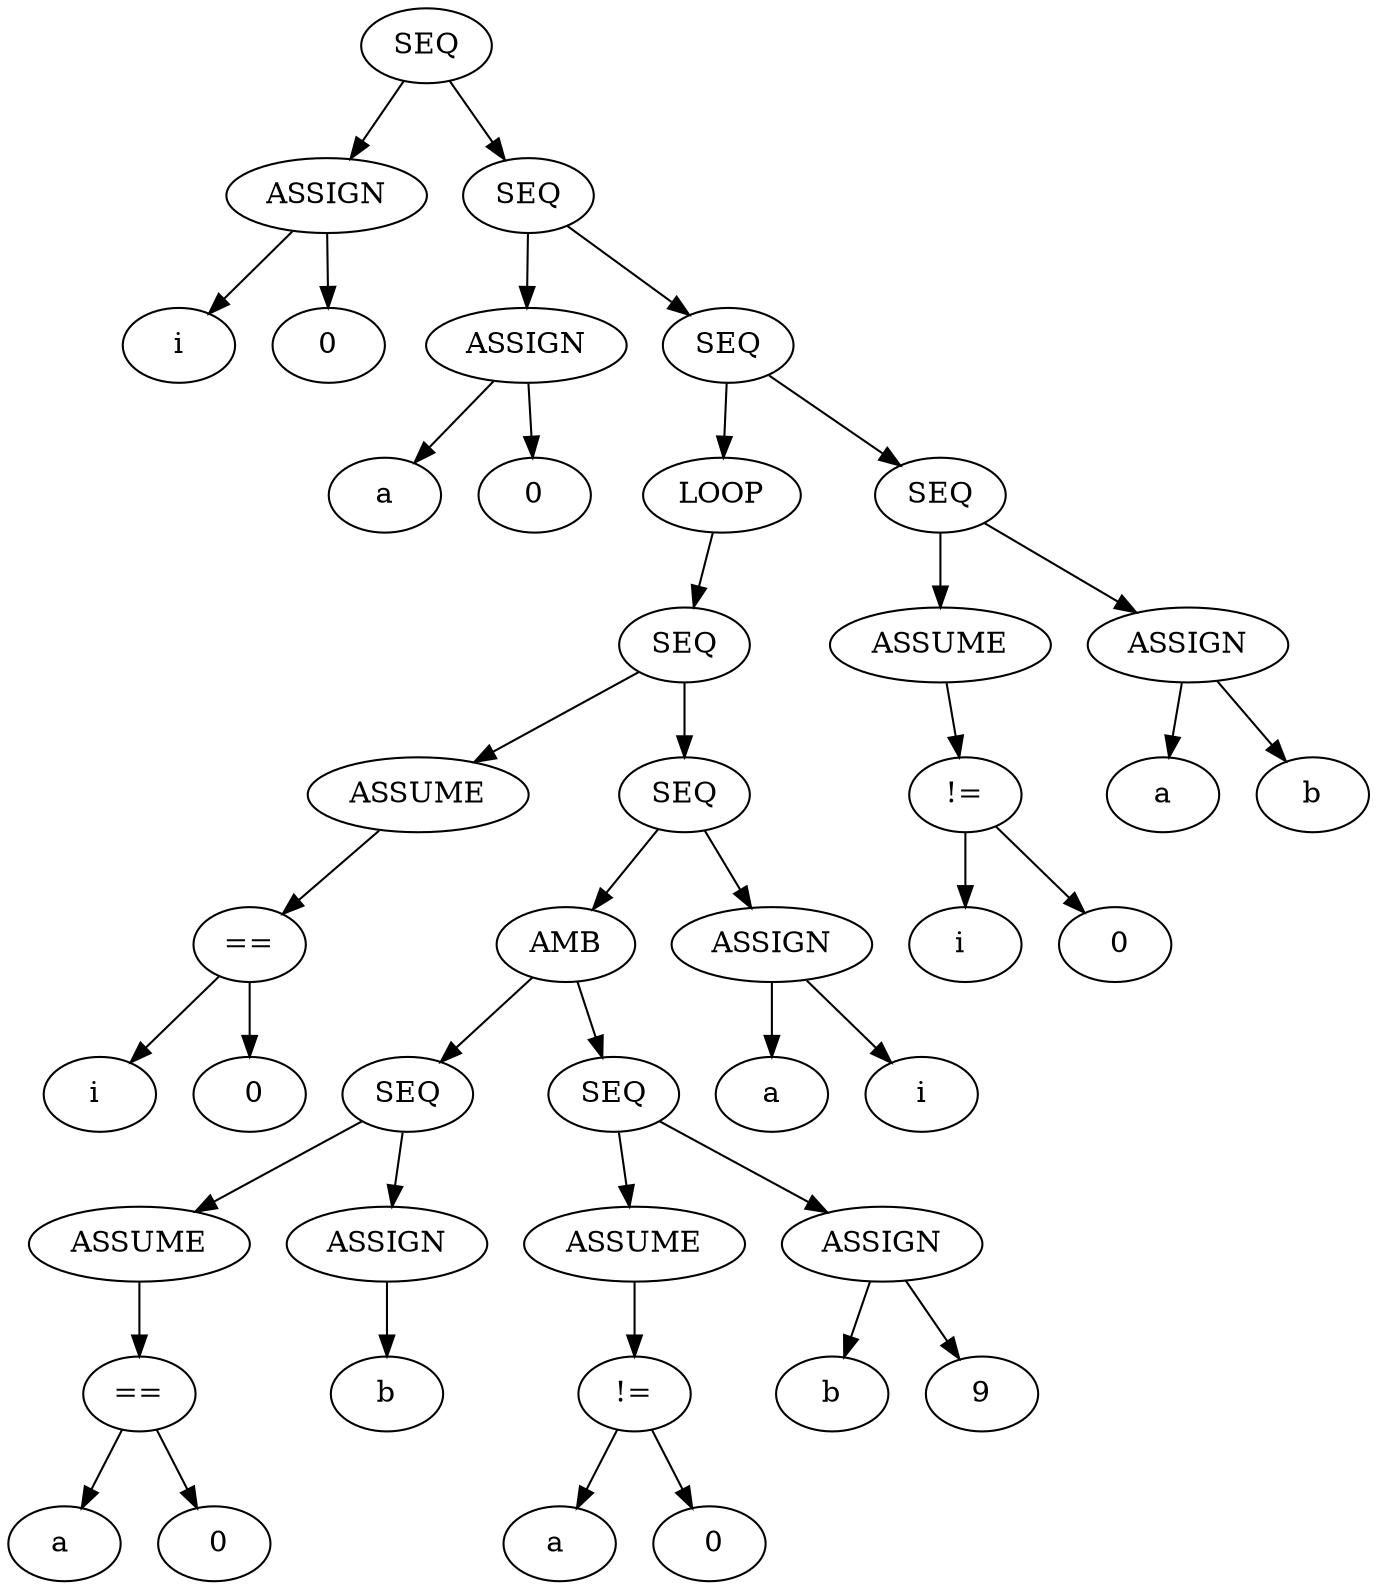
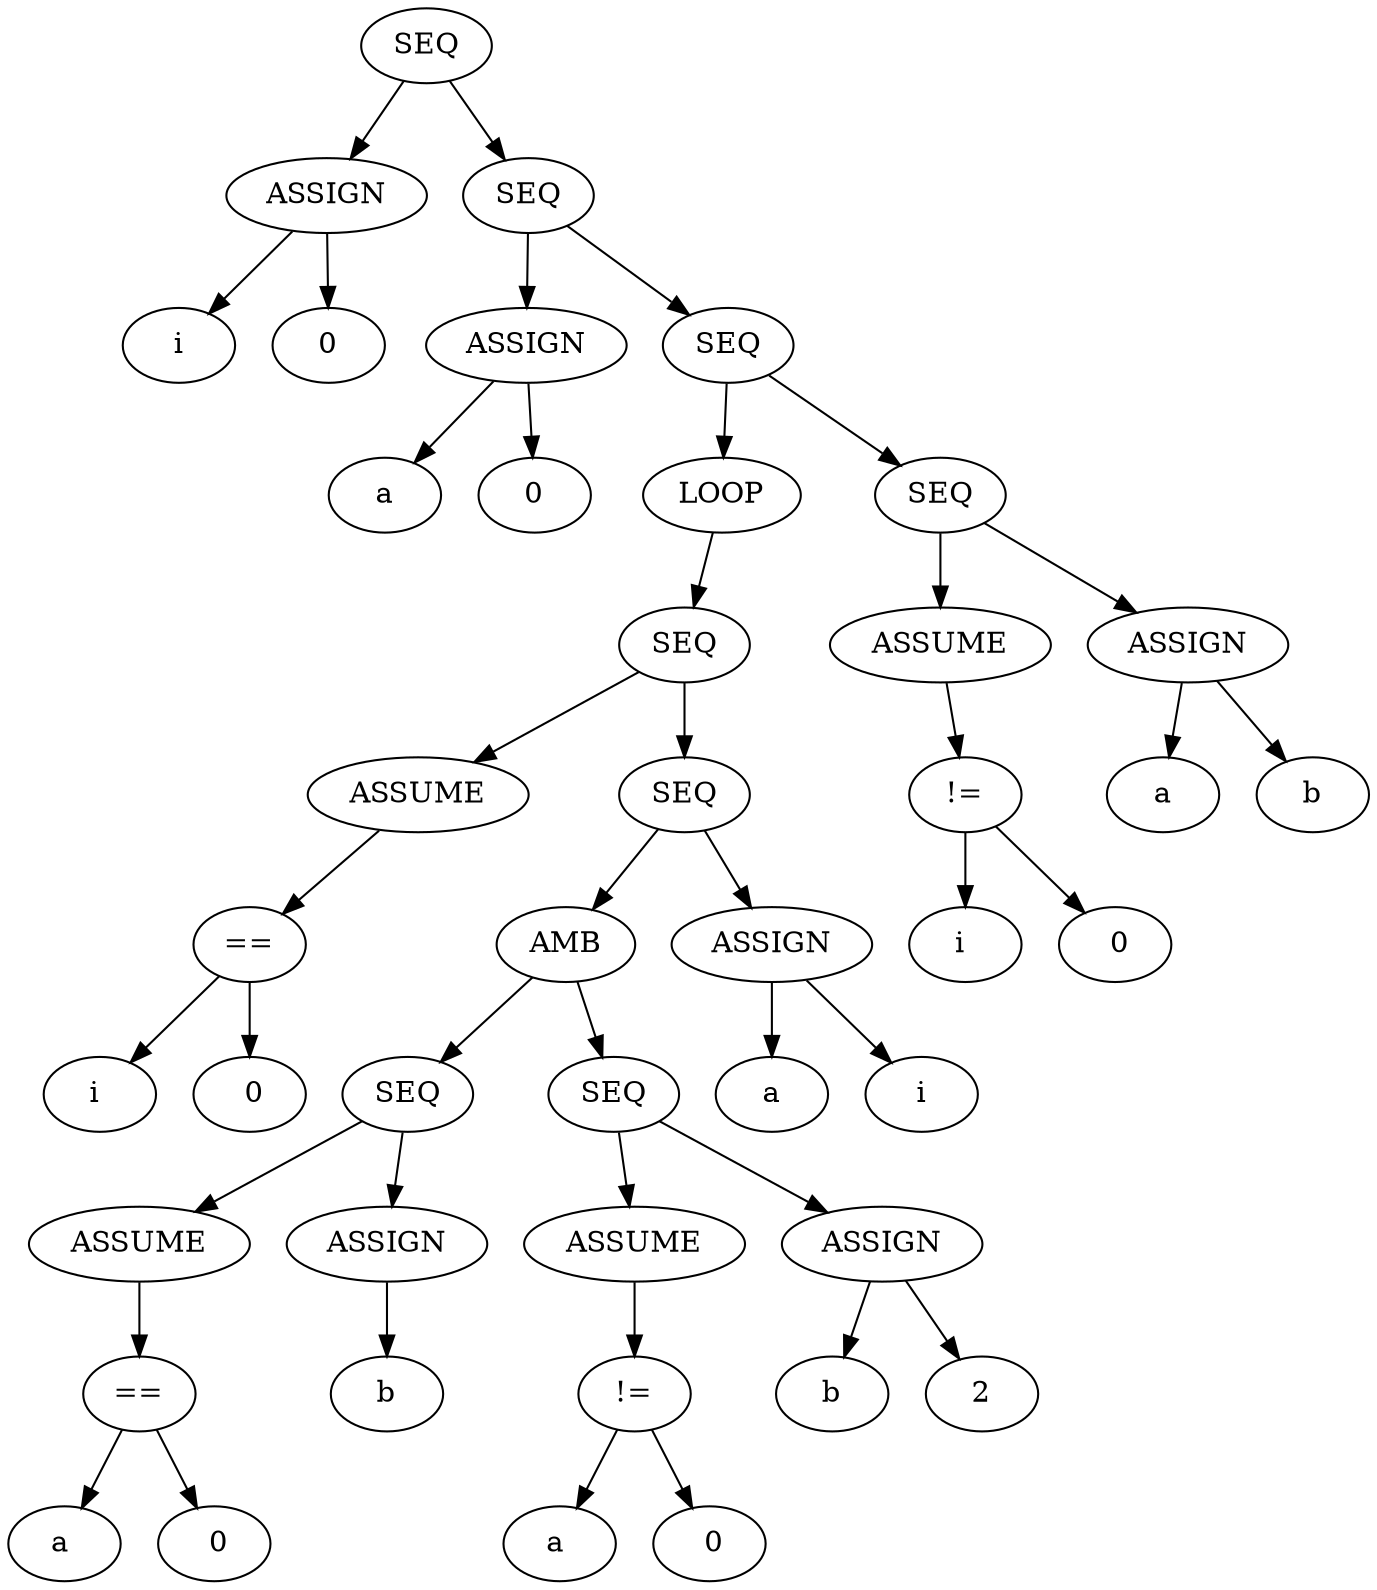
(982, 1394) -> (982, 1394)
